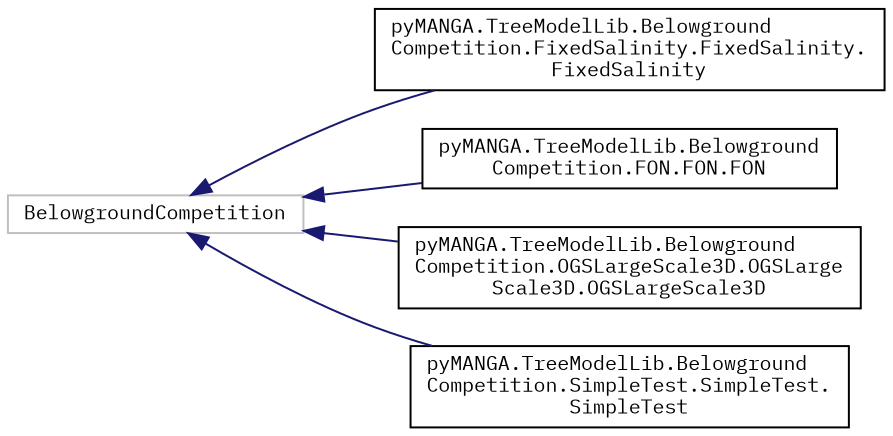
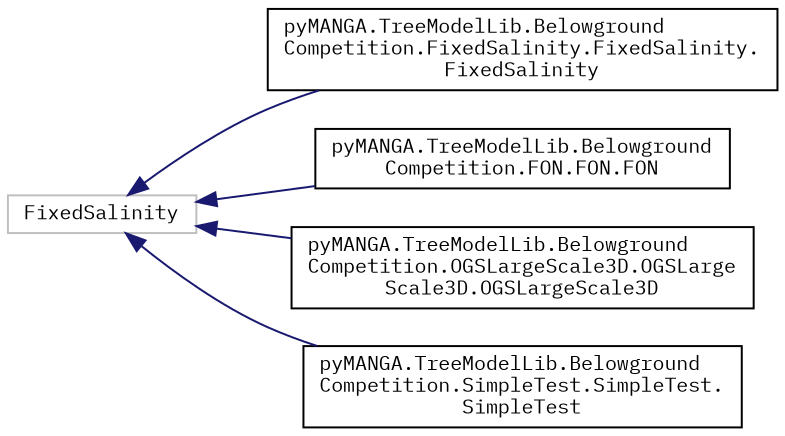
(156, 214) -> (102, 214)
